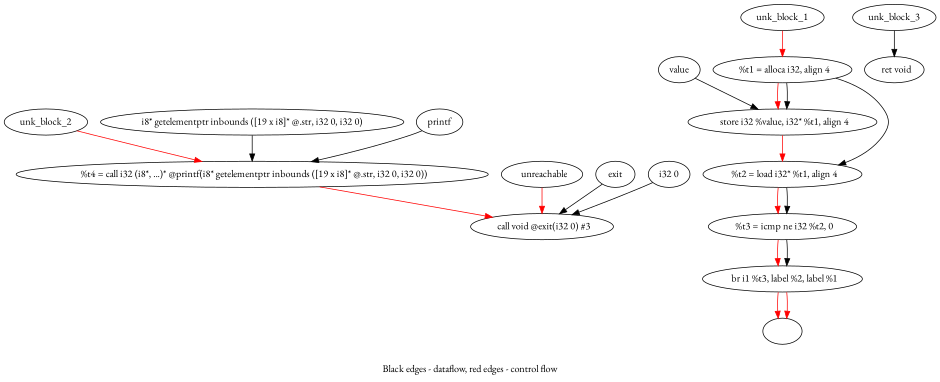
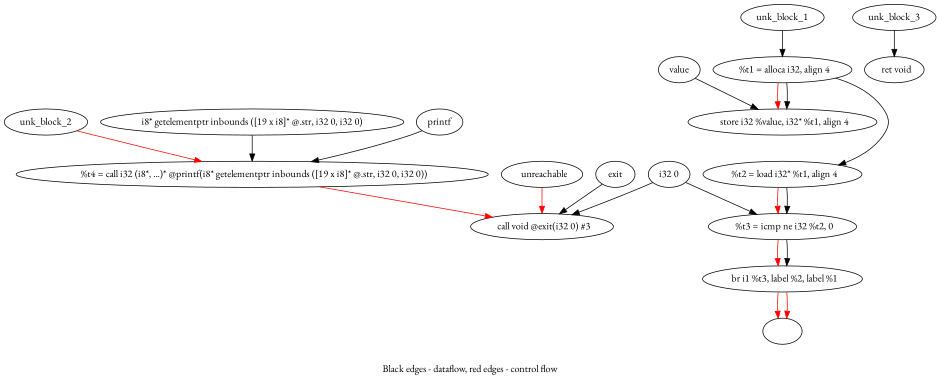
(782, 40) -> (782, 40)
(782, 145) -> none
none -> (718, 197)
